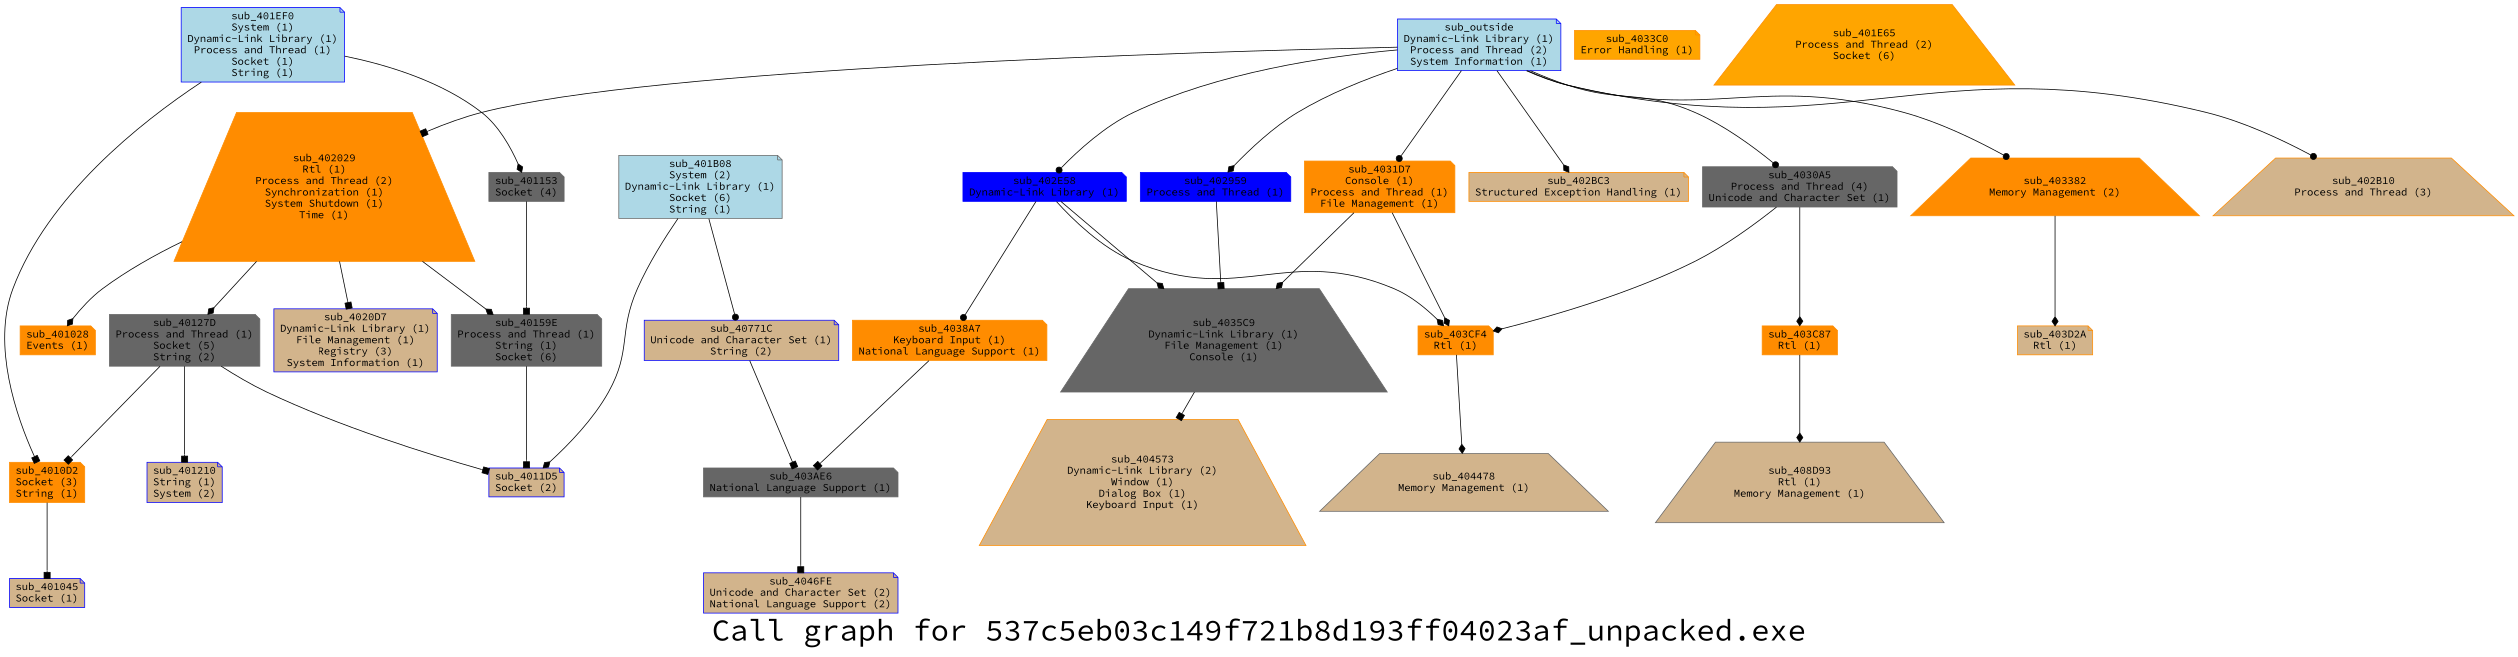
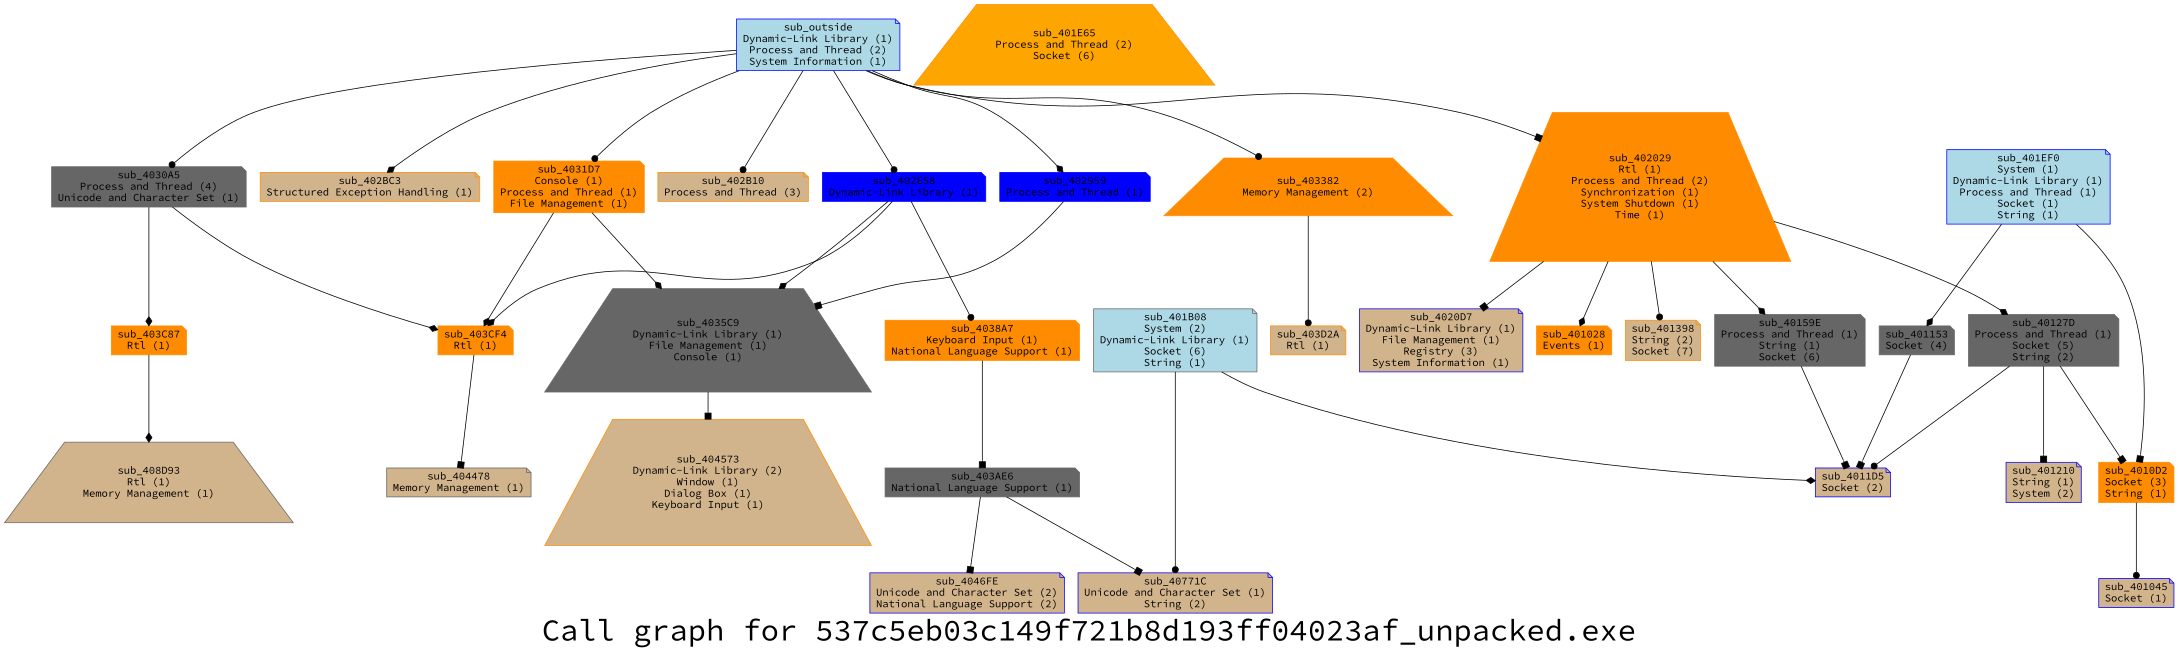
(1637, 45) -> none
(2363, 187) -> (733, 187)
(526, 254) -> (1887, 408)
(2055, 266) -> (1308, 268)
none -> (1663, 340)
(1459, 400) -> (468, 408)
(771, 411) -> (1070, 533)
(348, 426) -> (1943, 415)
(1464, 482) -> (459, 482)
(47, 537) -> (2136, 537)
